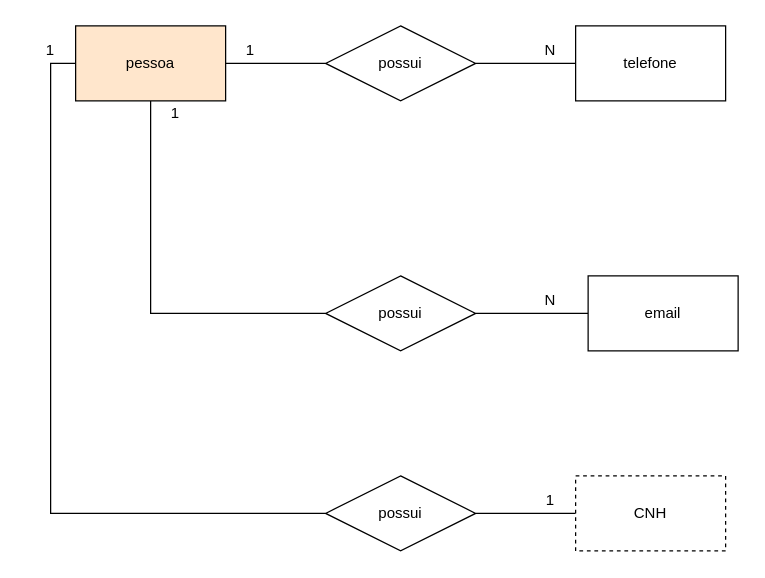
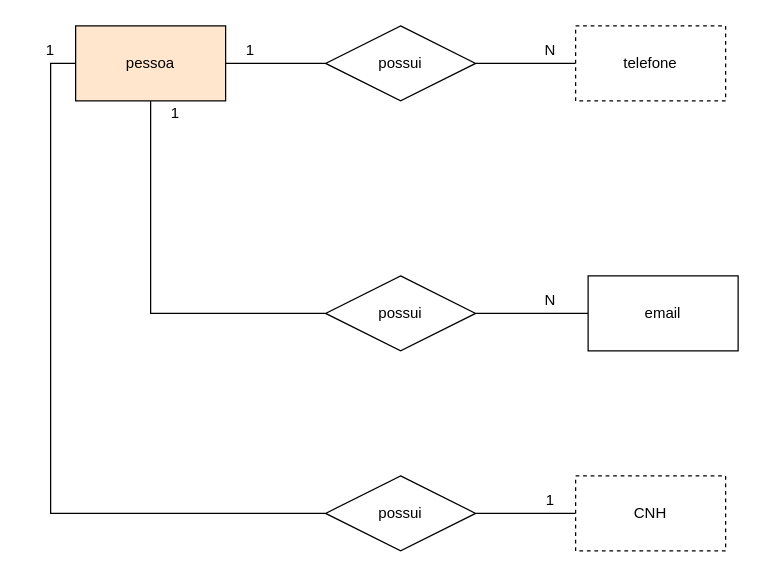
(651, 63) -> (651, 63)
